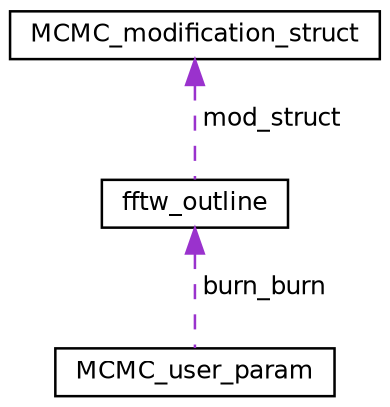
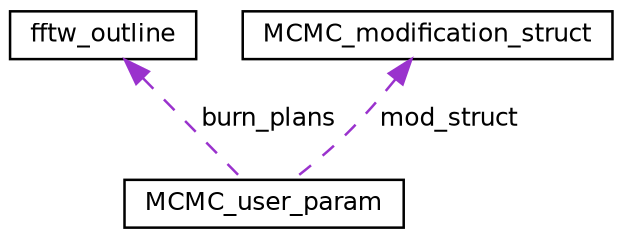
(195, 132) -> (347, 133)
(260, 288) -> (265, 119)
